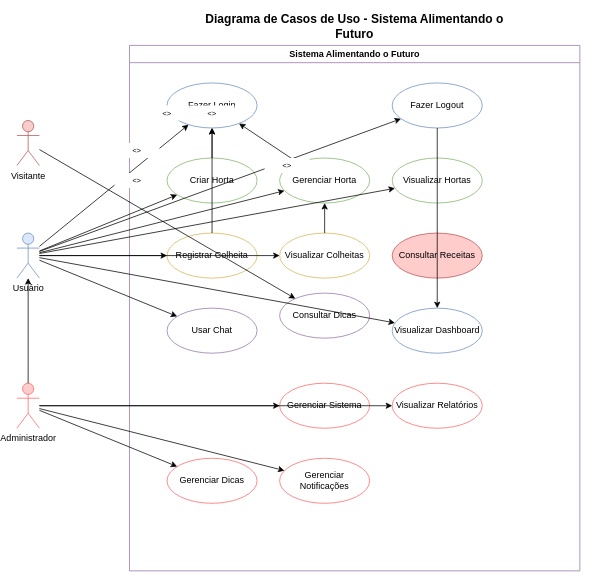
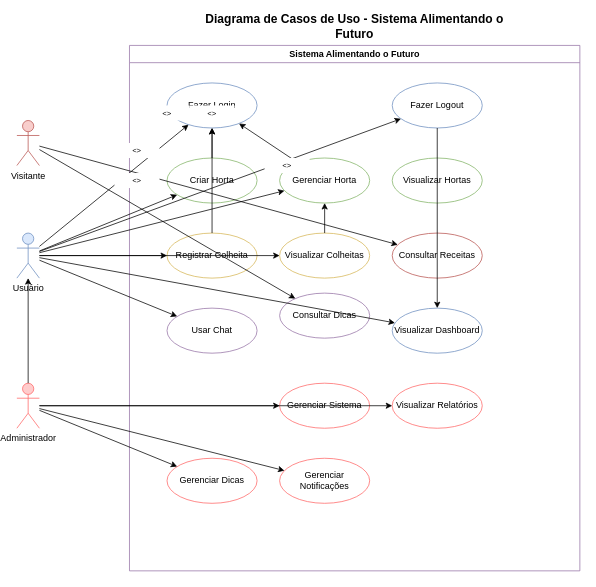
none -> (275, 211)
(215, 221) -> none
(437, 255) -> (437, 255)
